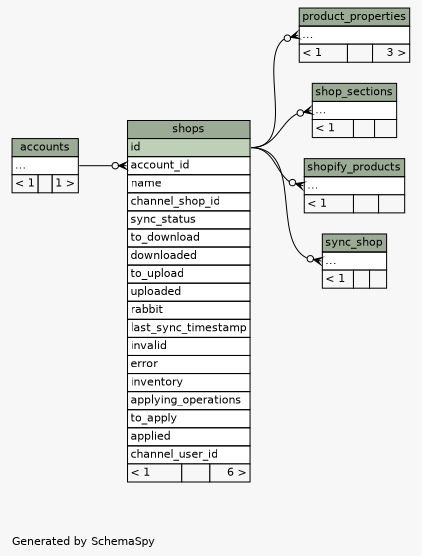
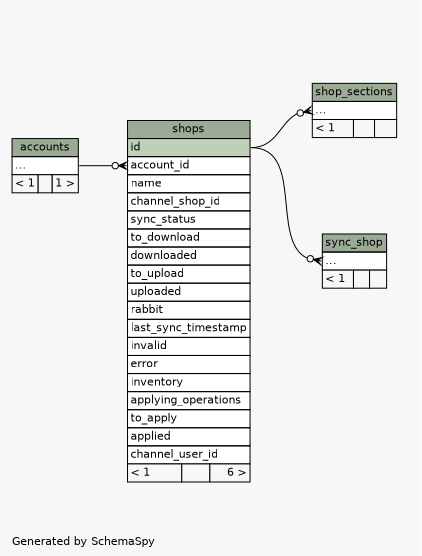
(354, 35) -> none
(354, 186) -> none
